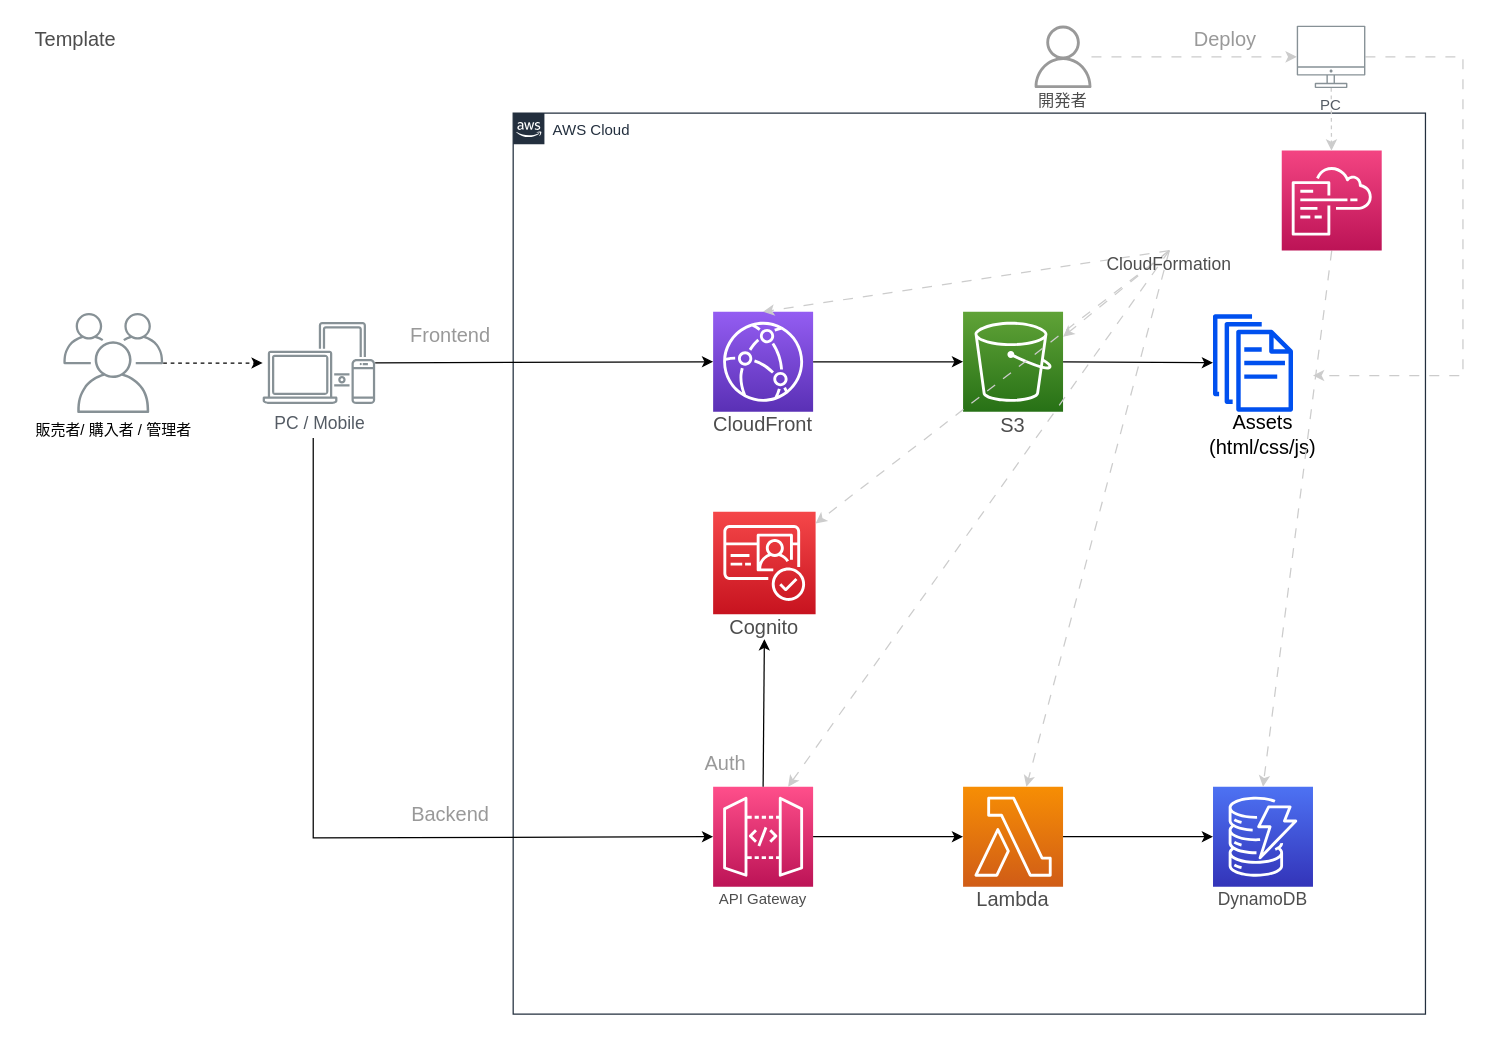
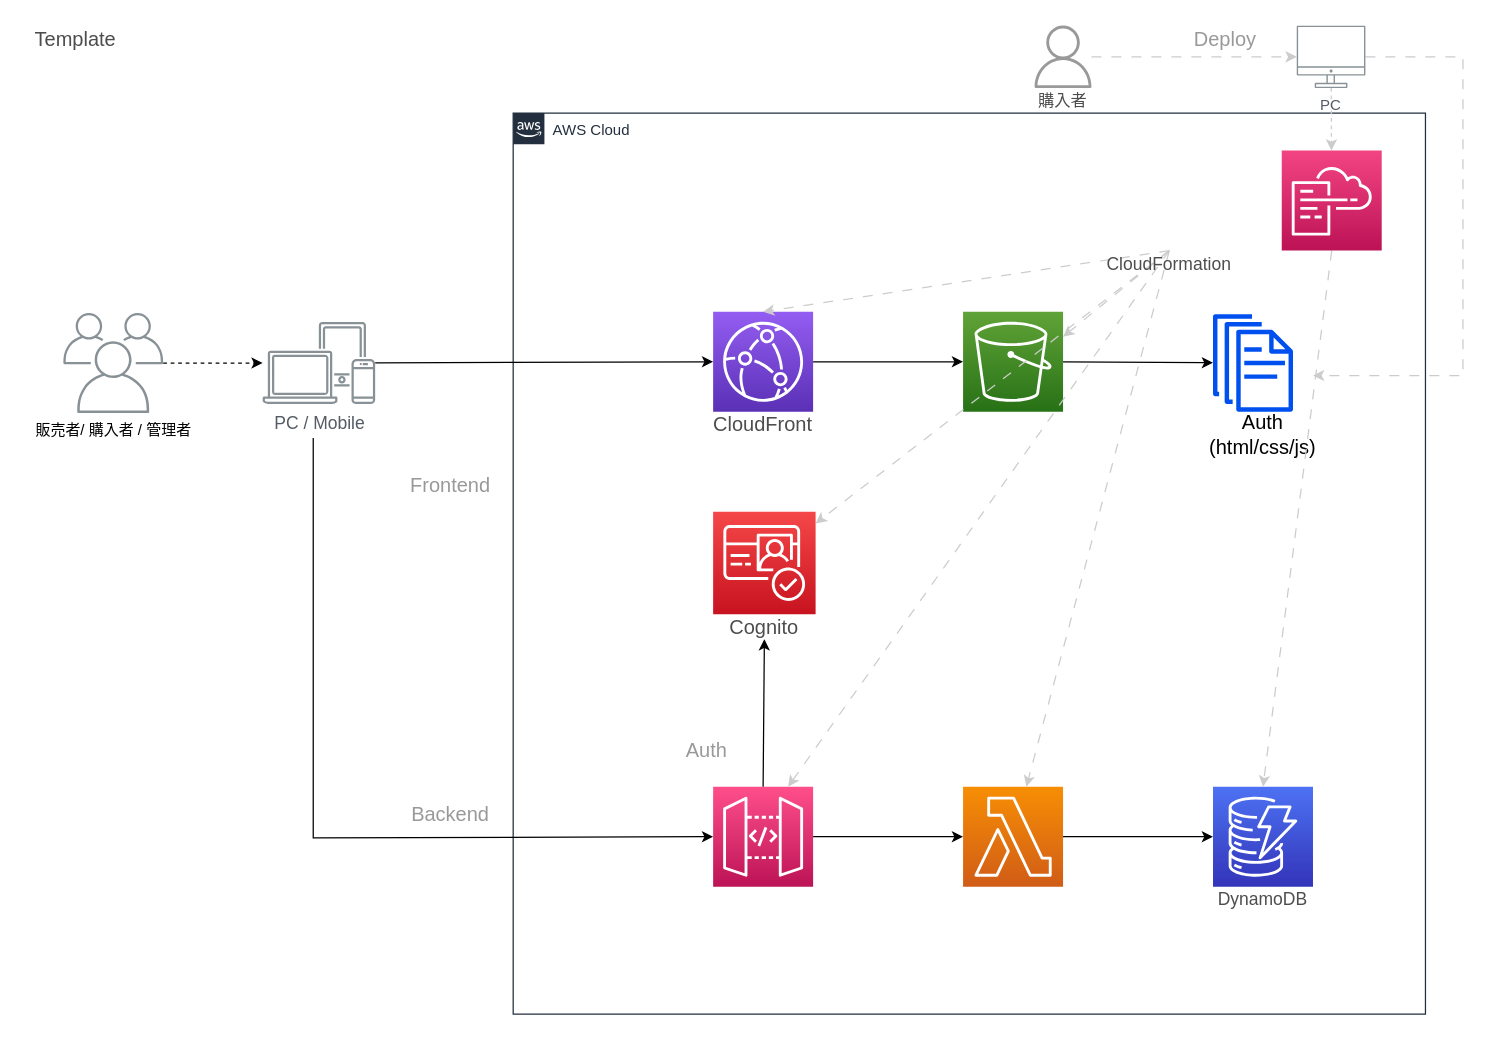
(1063, 101) -> (1063, 101)
(451, 335) -> (451, 485)
(1013, 425) -> none
(1263, 434) -> (1263, 434)
(726, 763) -> (707, 751)
(763, 899) -> none
(1013, 899) -> none
